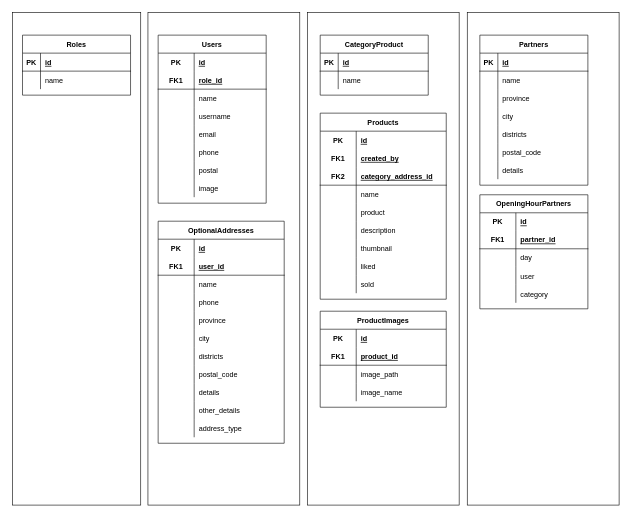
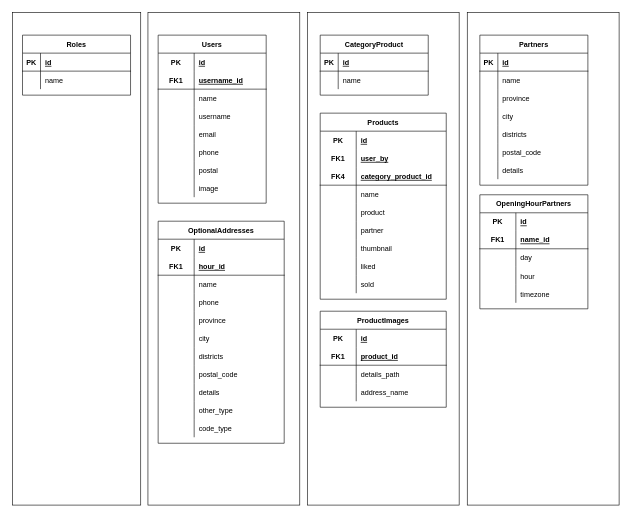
(211, 80) -> (220, 80)
(381, 158) -> (375, 158)
(338, 176) -> (338, 176)
(398, 176) -> (398, 176)
(381, 230) -> (375, 230)
(539, 240) -> (533, 240)
(212, 266) -> (212, 266)
(528, 276) -> (528, 276)
(536, 294) -> (535, 294)
(380, 374) -> (383, 374)
(380, 392) -> (385, 392)
(223, 410) -> (219, 410)
(223, 428) -> (217, 428)
